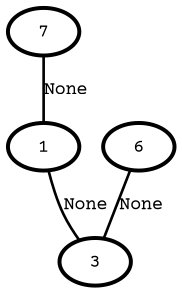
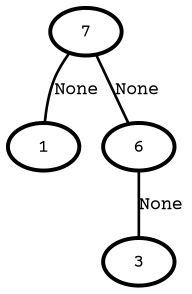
none -> (112, 89)
(60, 207) -> none
